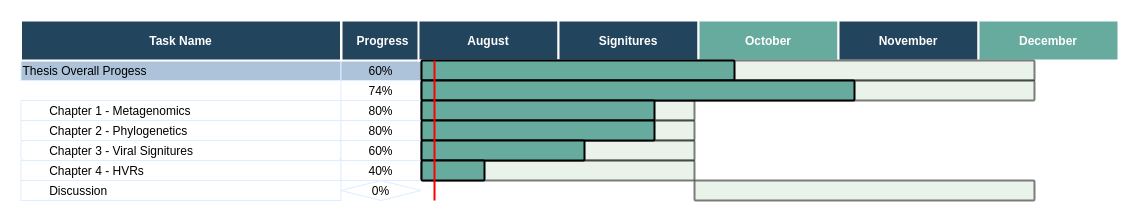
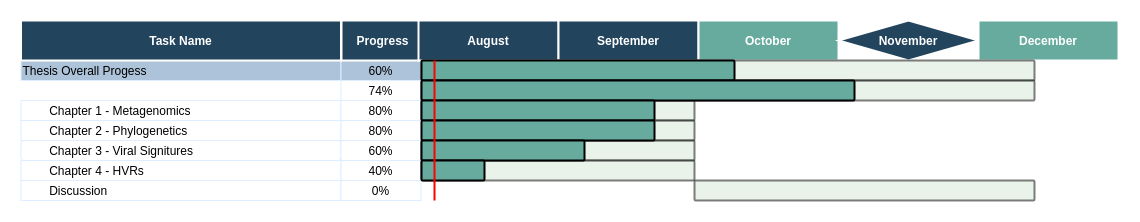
(628, 41) -> (628, 41)
(909, 41) -> (909, 41)
(381, 191) -> (381, 191)
